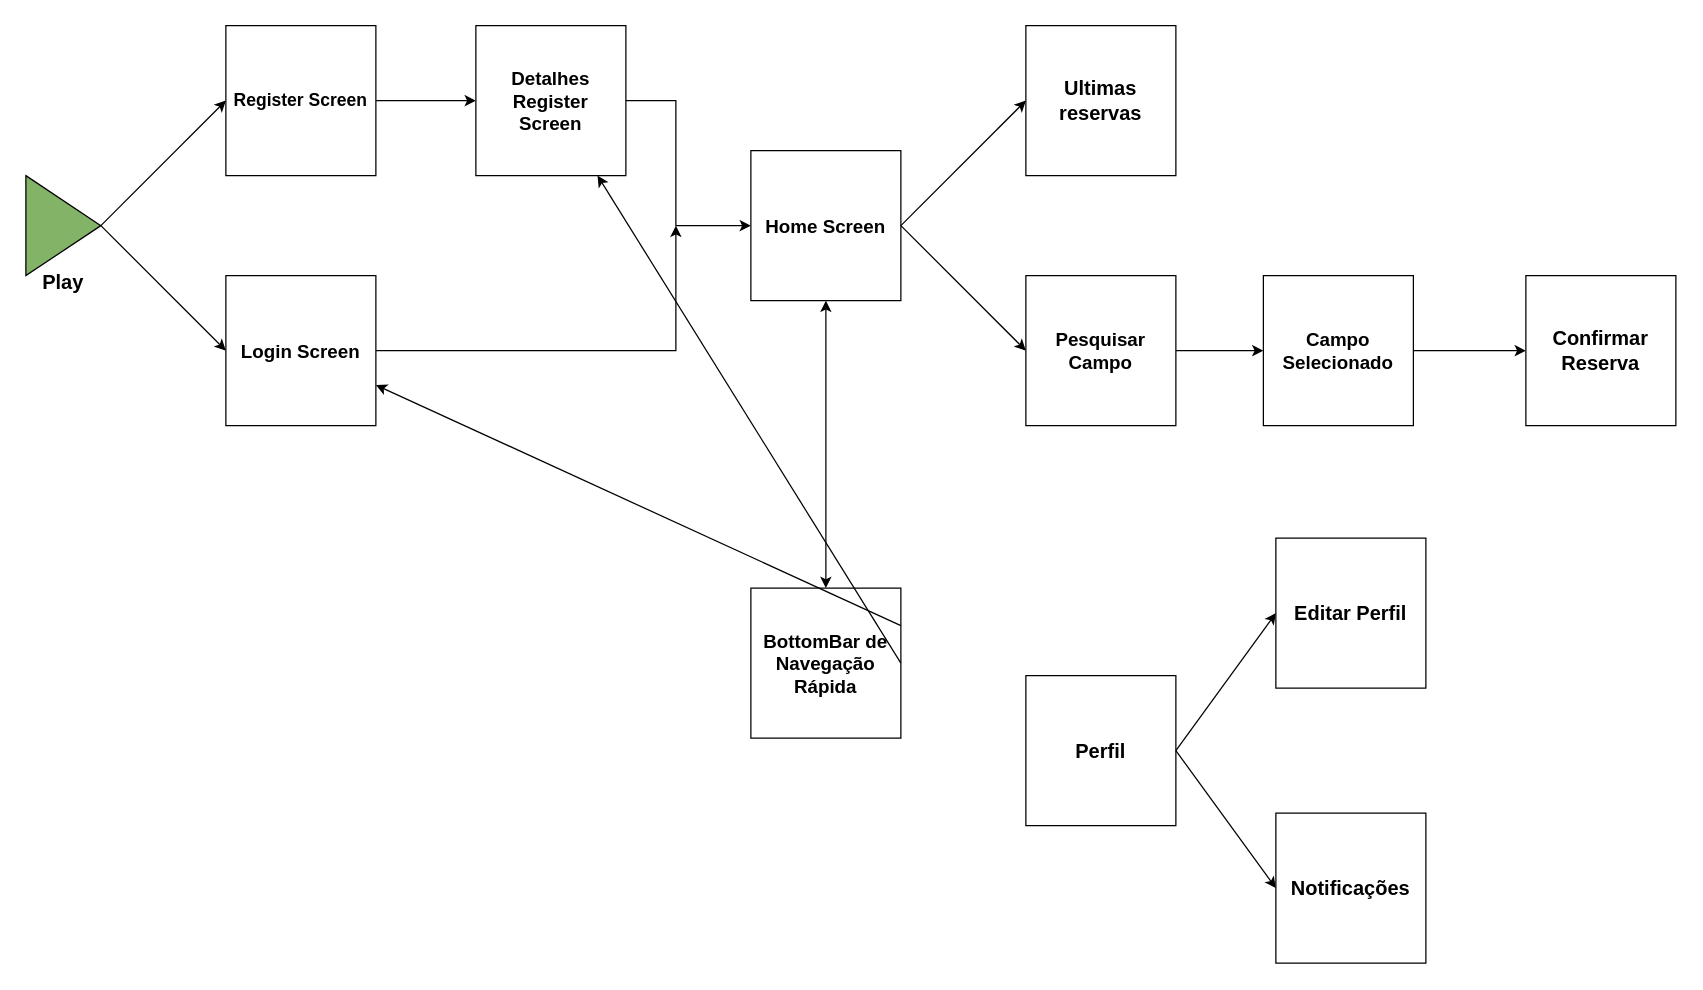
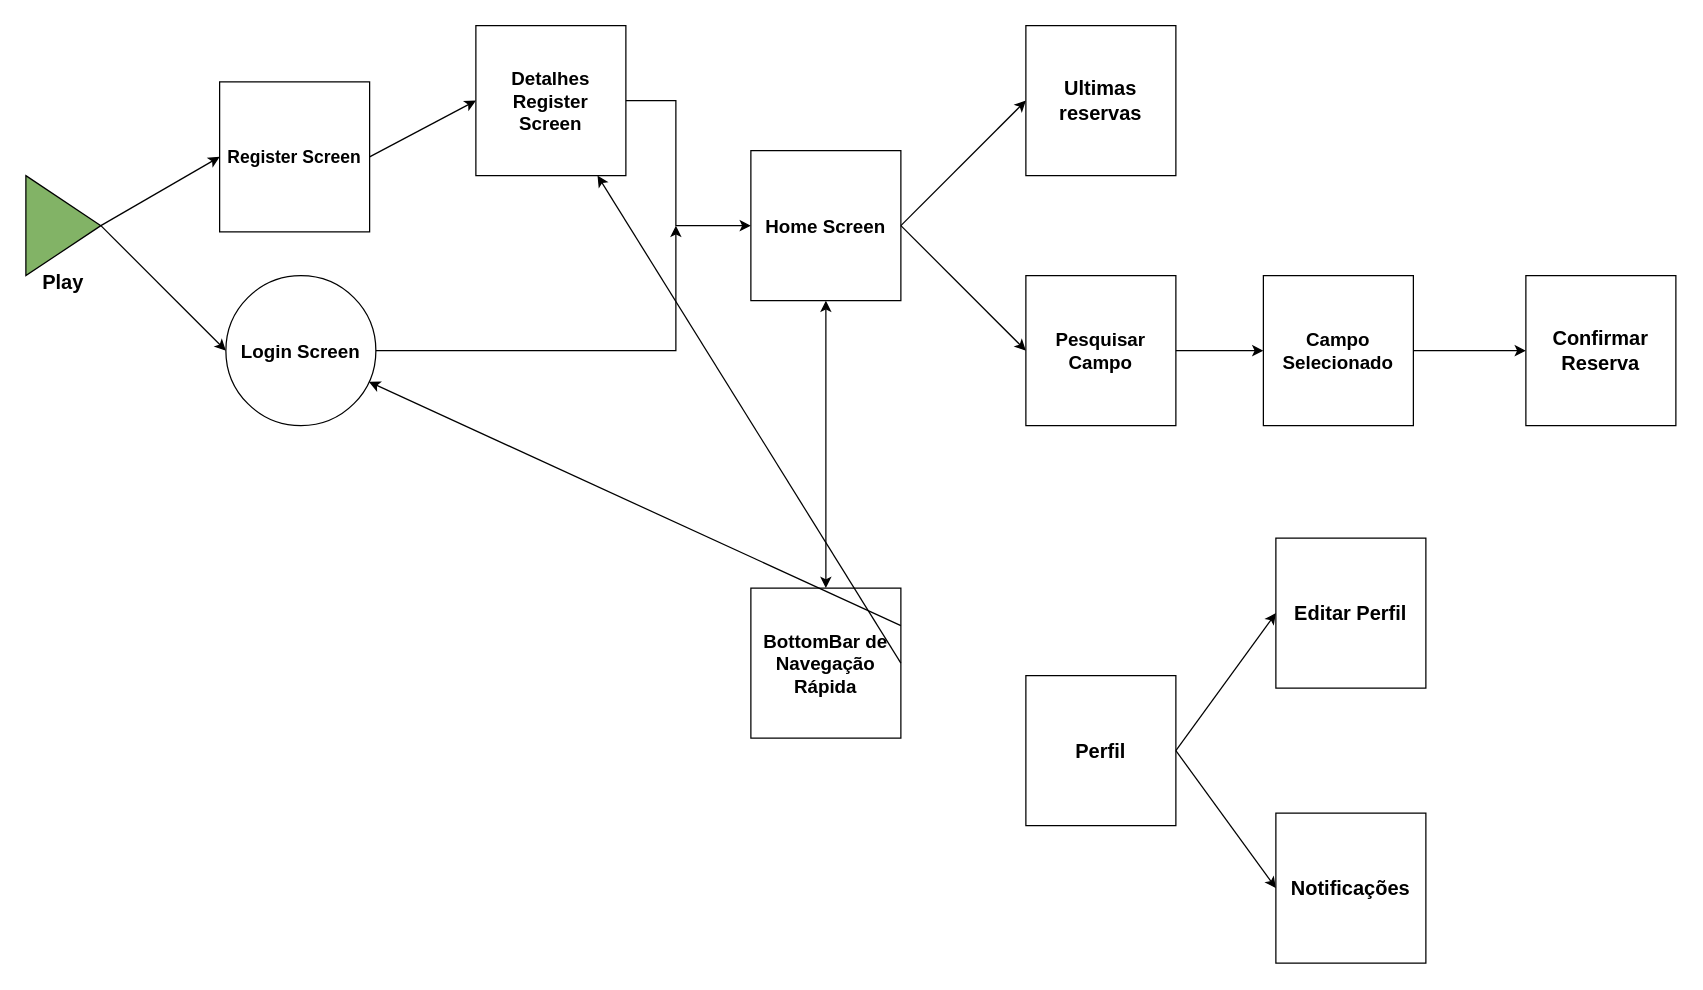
(301, 101) -> (294, 157)
(301, 351) -> (301, 351)
